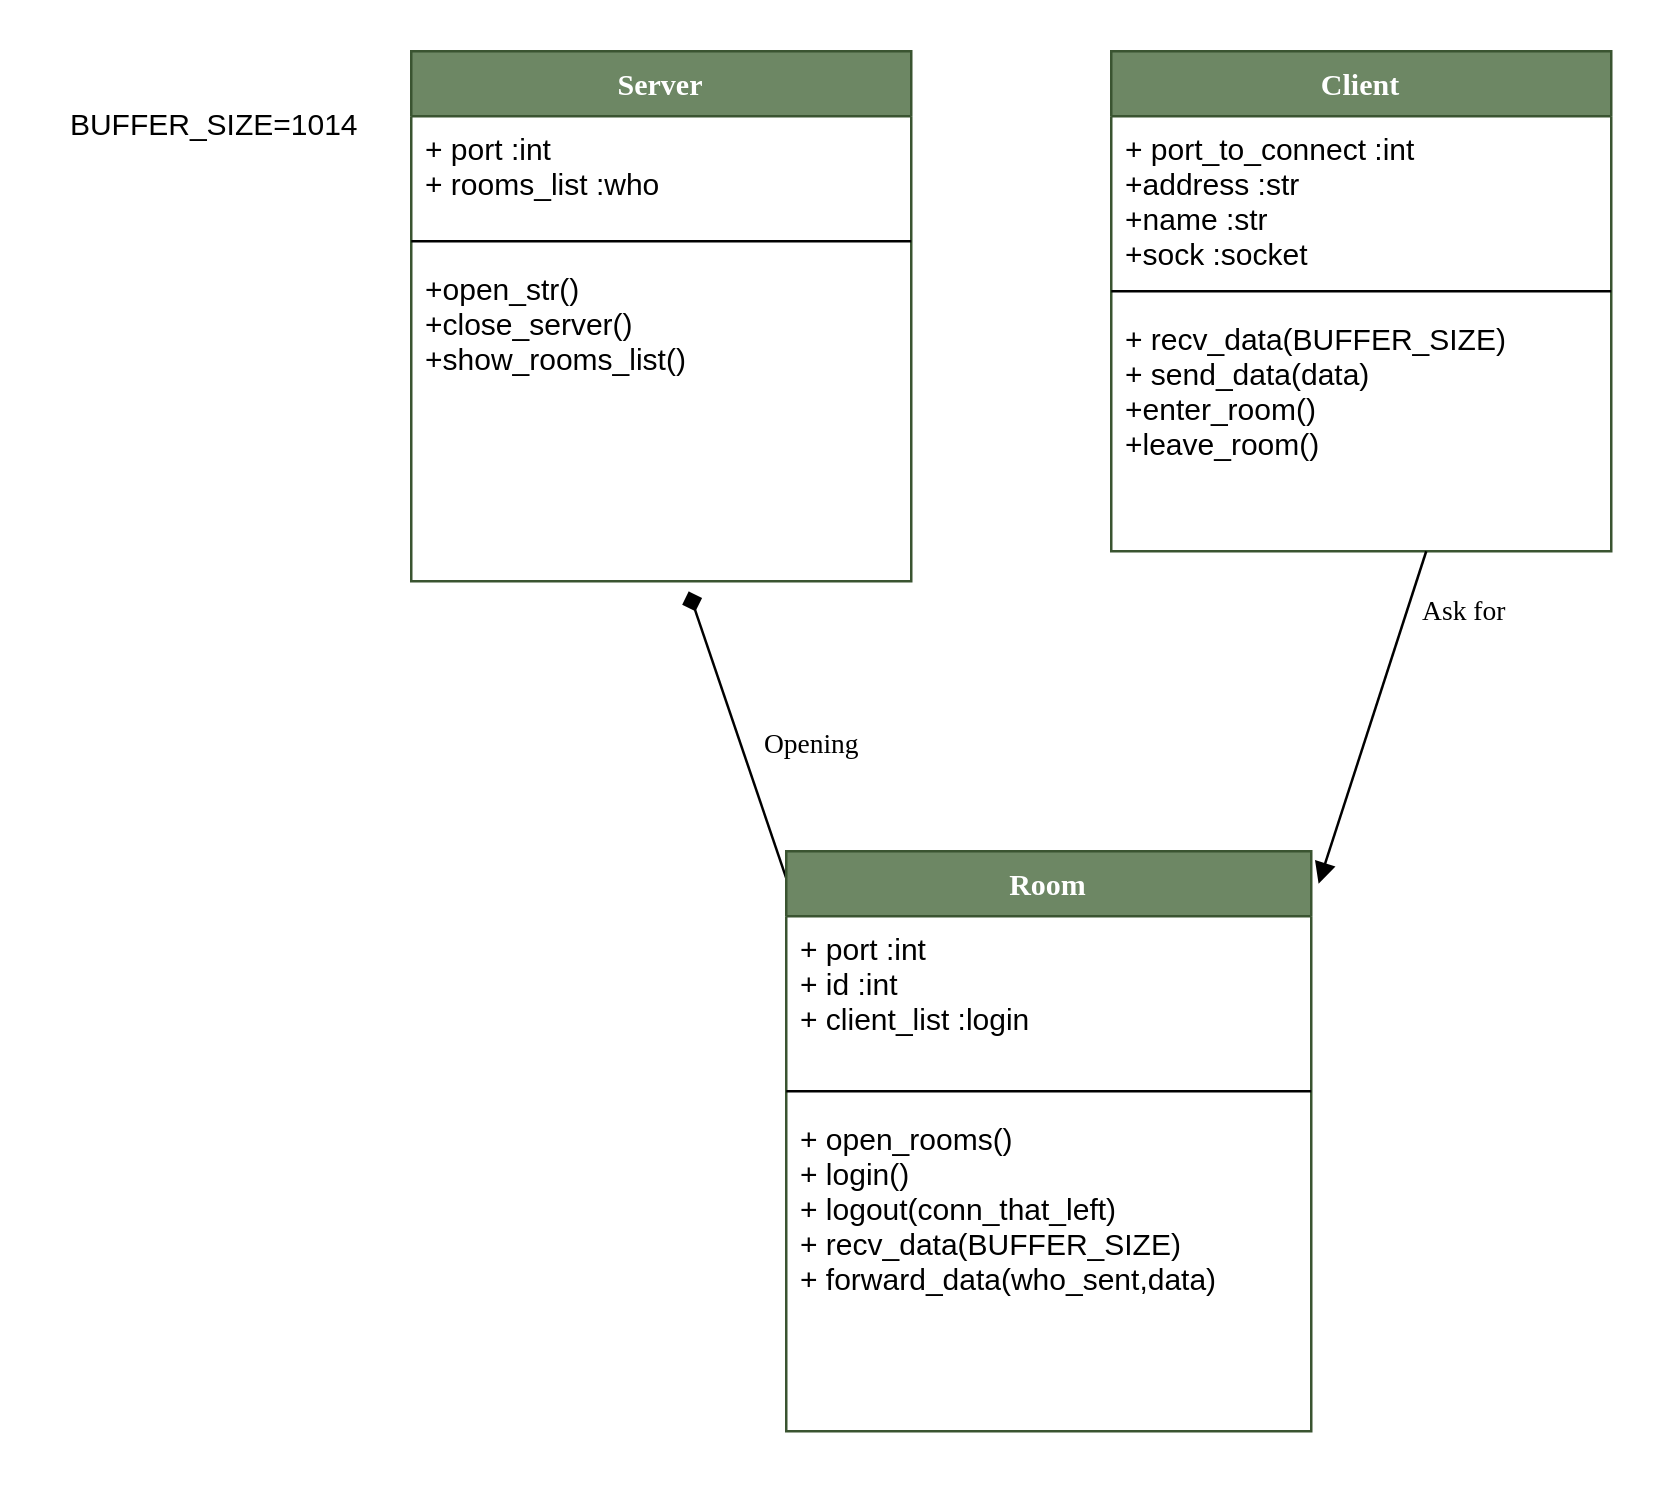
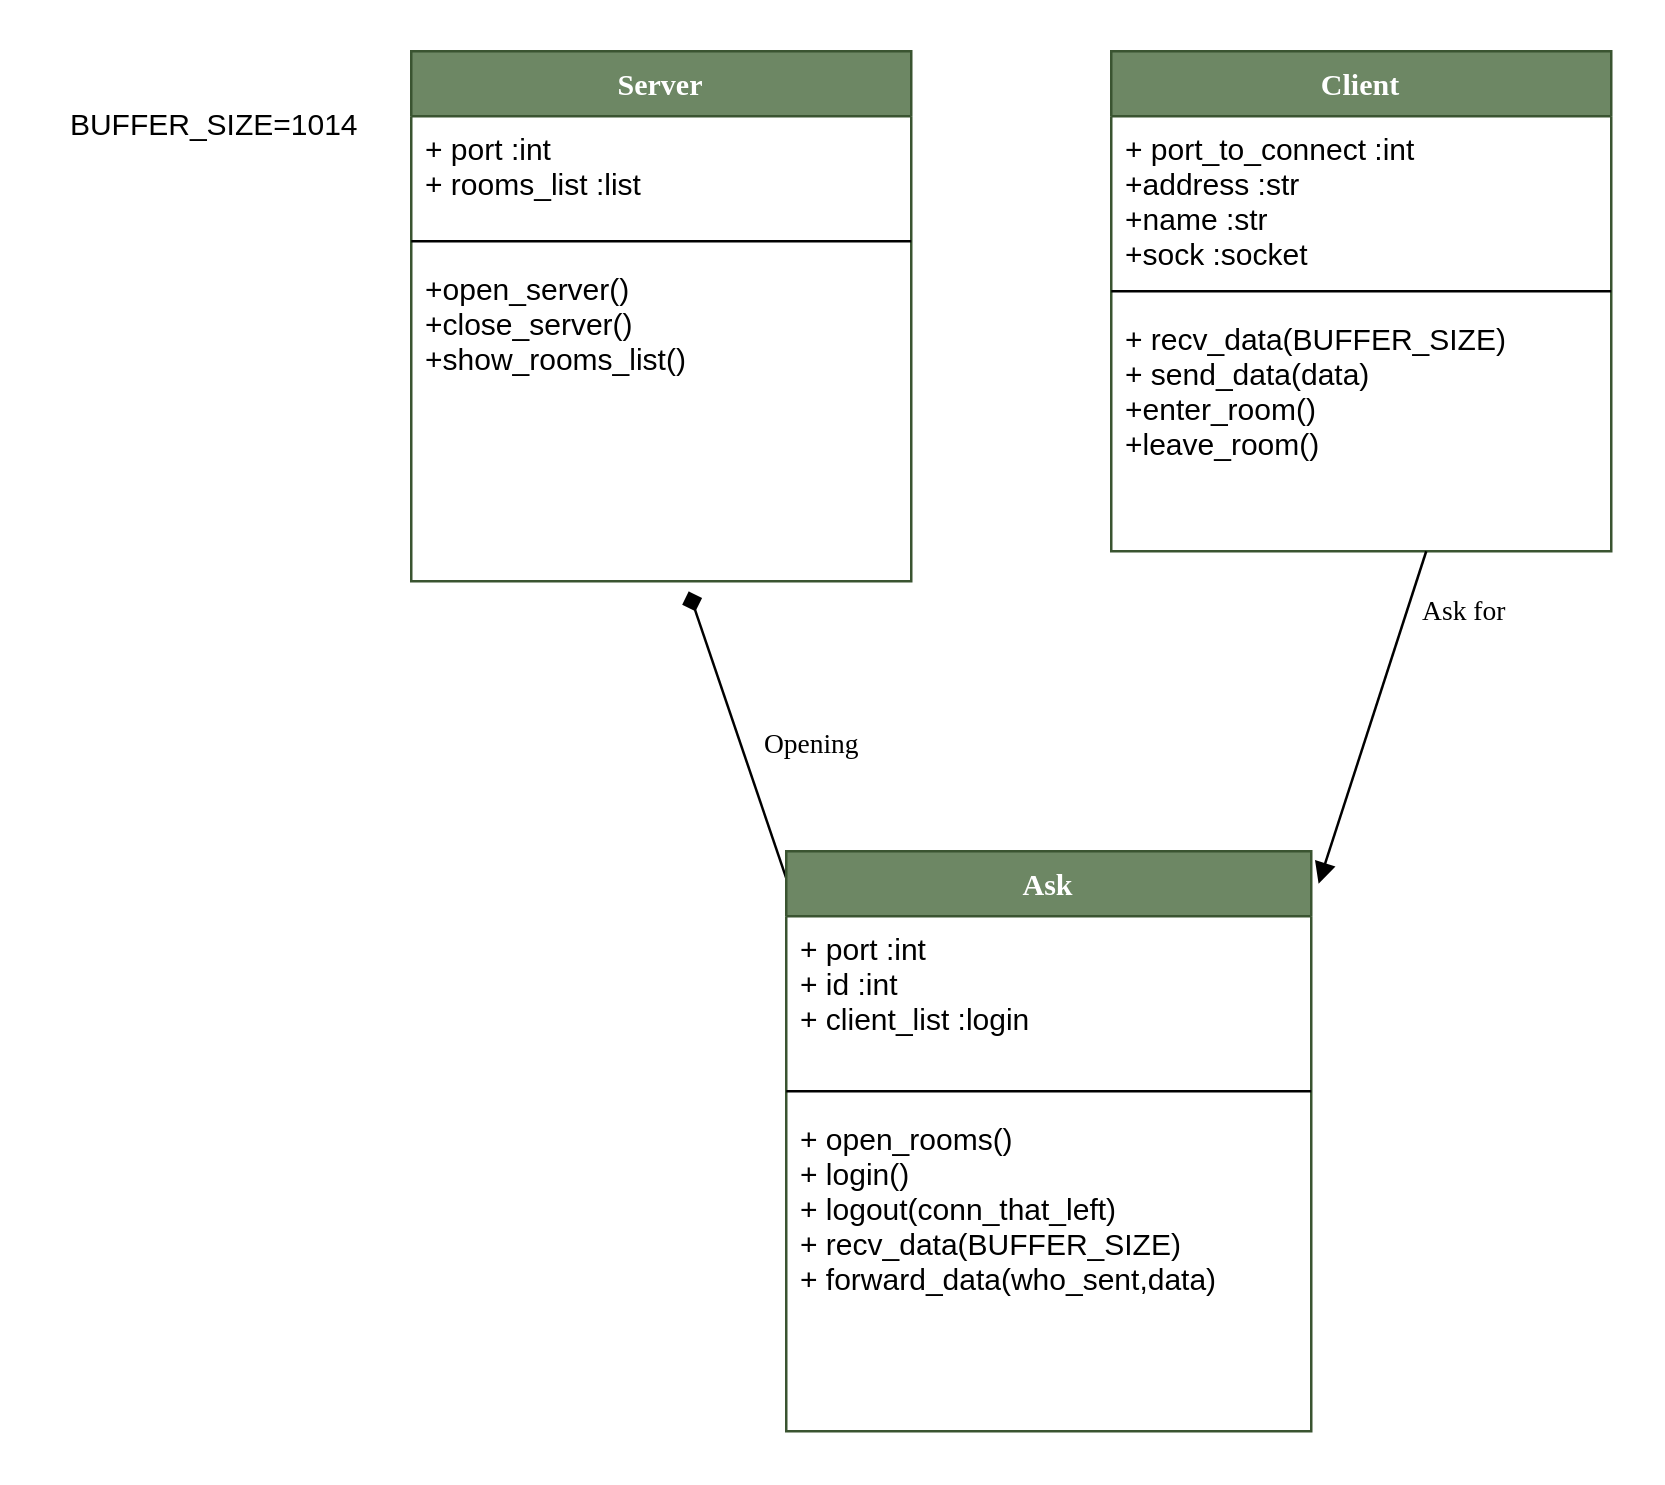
(502, 150) -> (502, 150)
(517, 290) -> (543, 290)
(1048, 885) -> (1048, 885)
